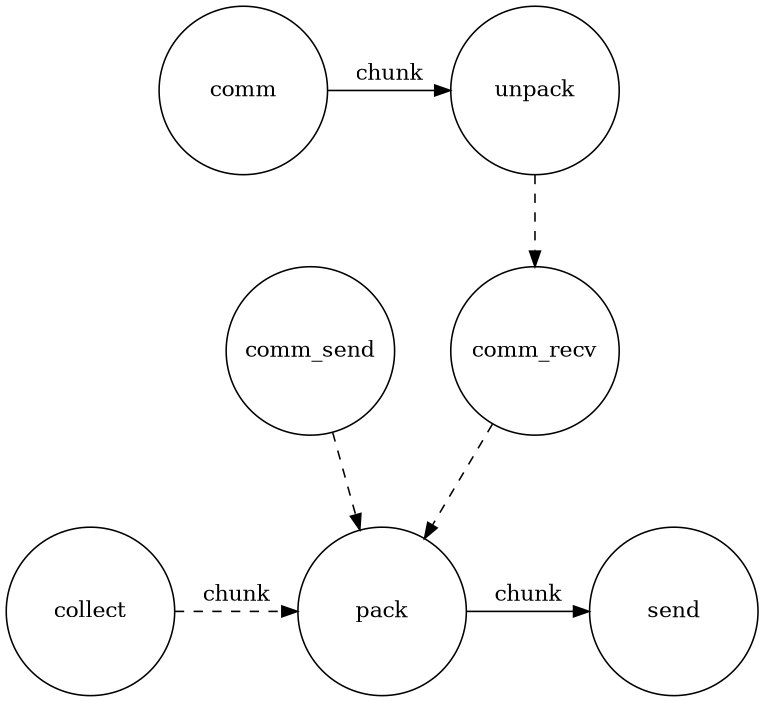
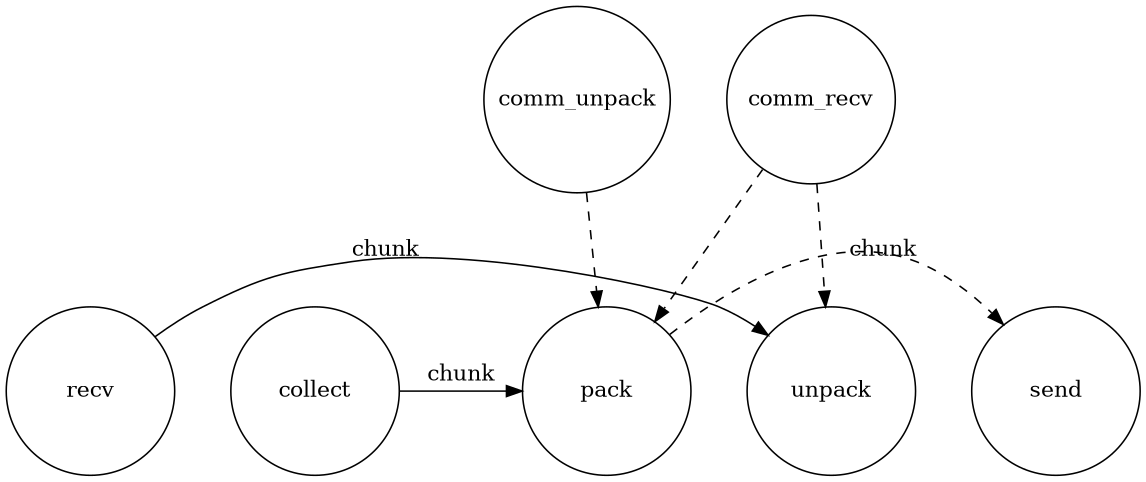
(243, 90) -> (90, 391)
(535, 213) -> (821, 237)
(310, 351) -> (577, 100)
(228, 611) -> (453, 391)
(520, 611) -> (838, 254)
